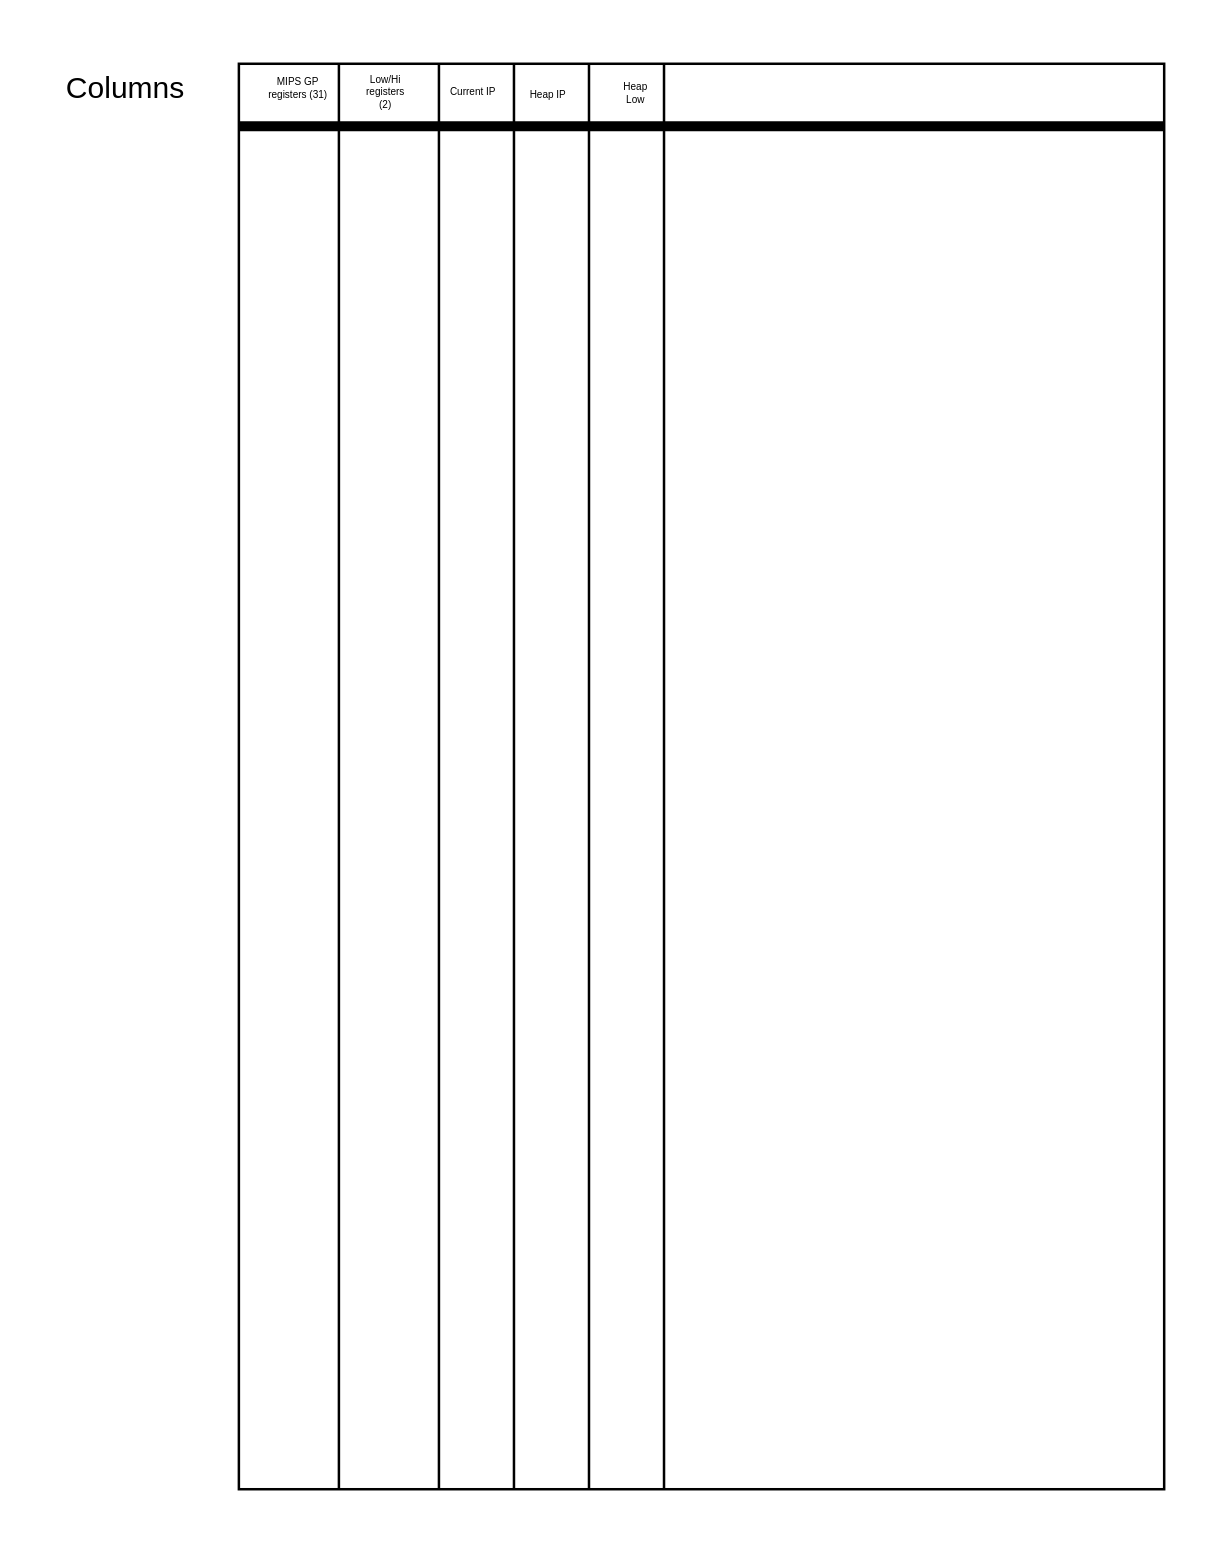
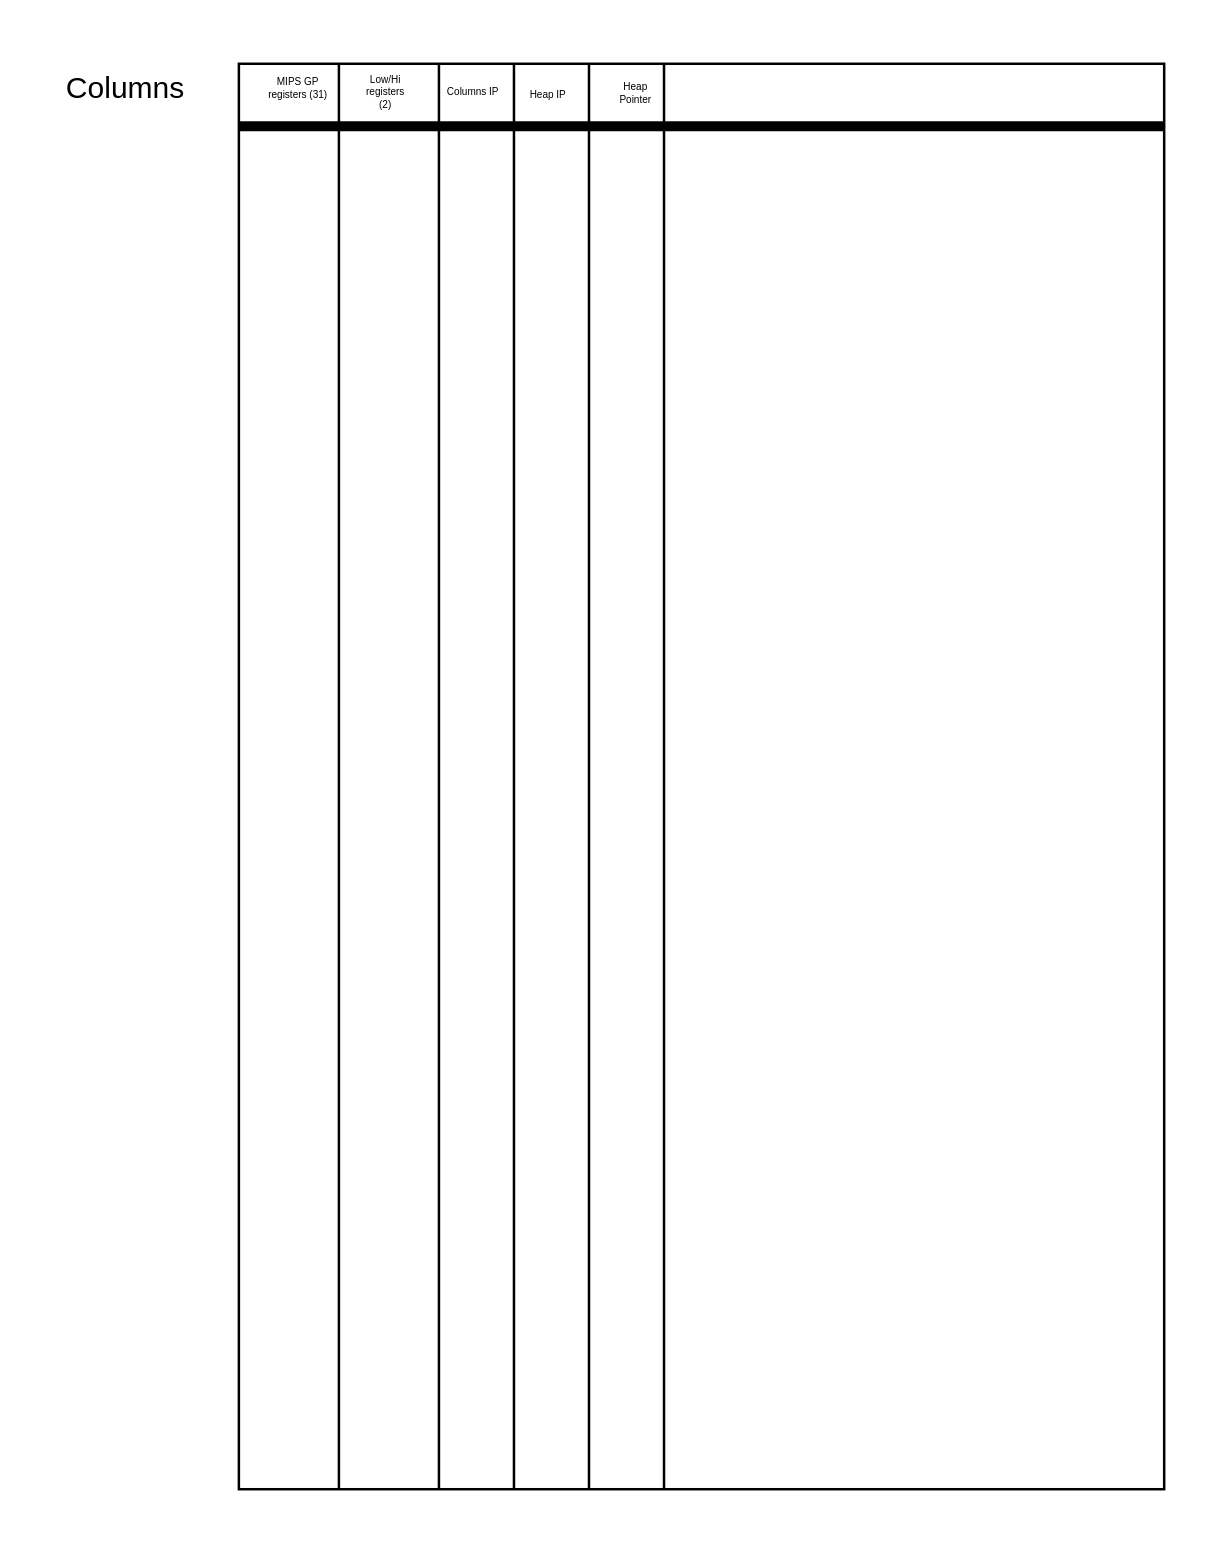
(474, 94) -> (474, 94)
(636, 94) -> (636, 94)
